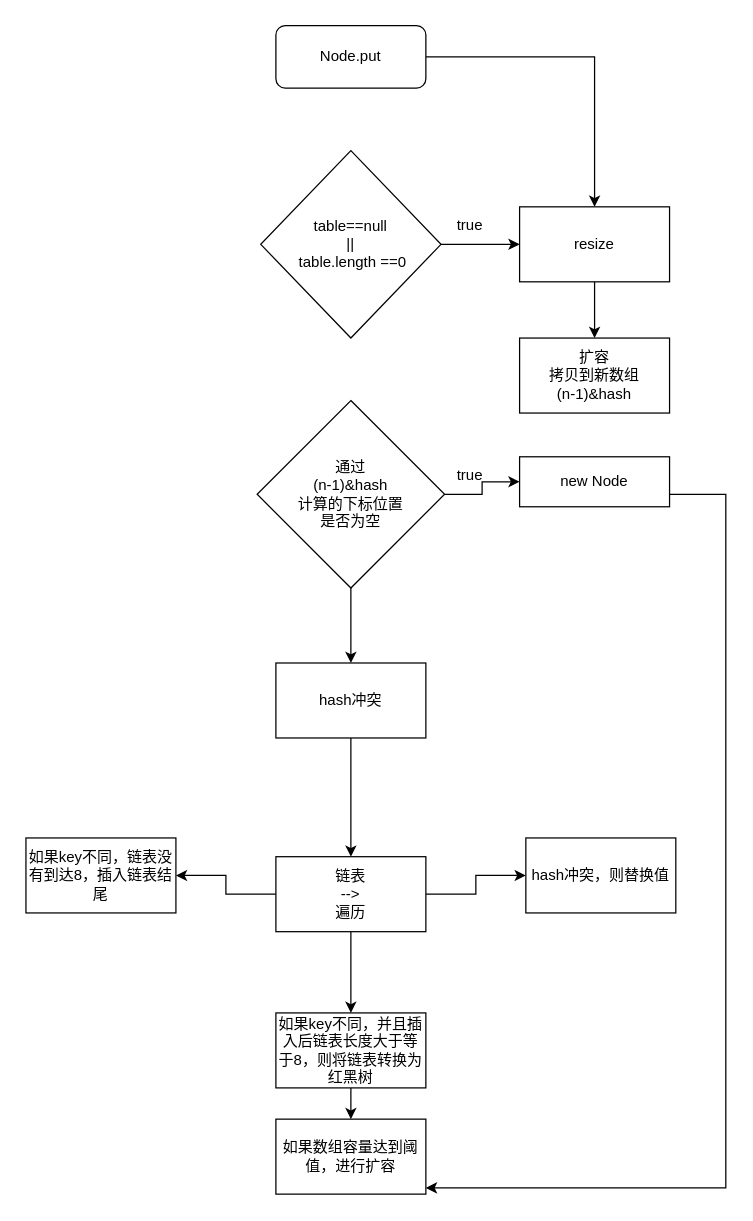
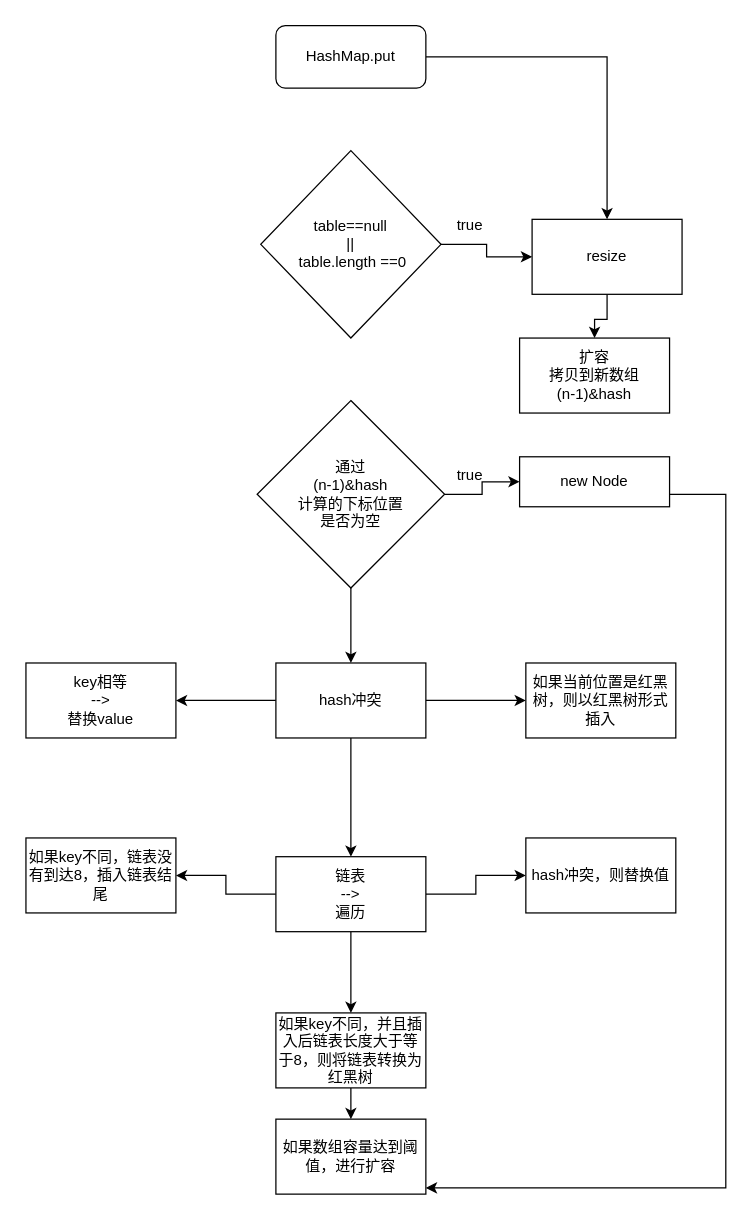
(351, 57) -> (351, 57)
(594, 244) -> (607, 257)
none -> (101, 701)
none -> (230, 701)
none -> (472, 701)
none -> (601, 701)
